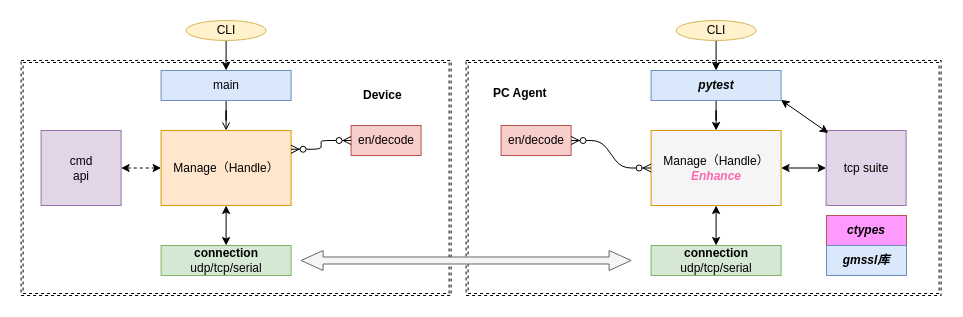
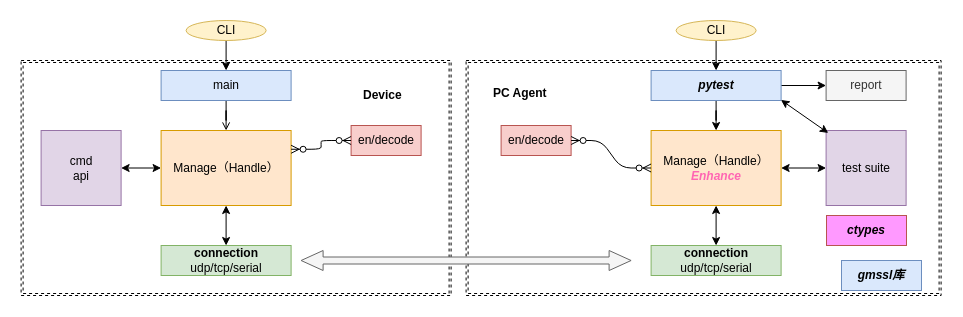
none -> (800, 86)
none -> (866, 86)
(142, 168) -> (142, 168)
(716, 168) -> (716, 168)
(867, 169) -> (867, 169)
(867, 261) -> (882, 276)
